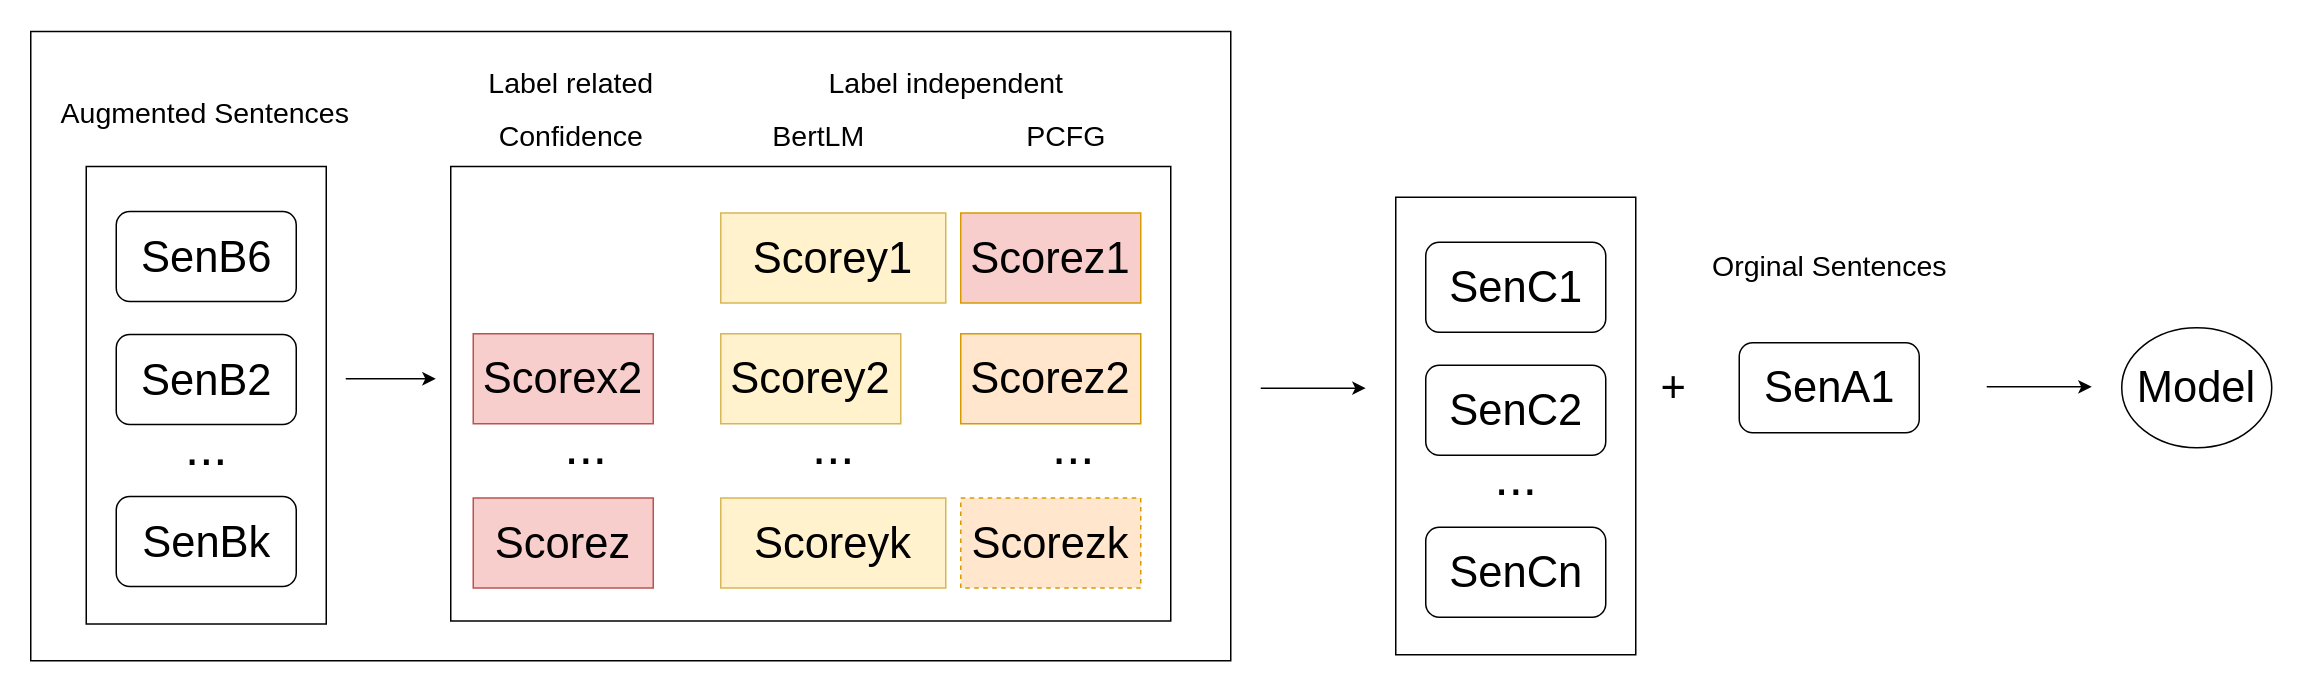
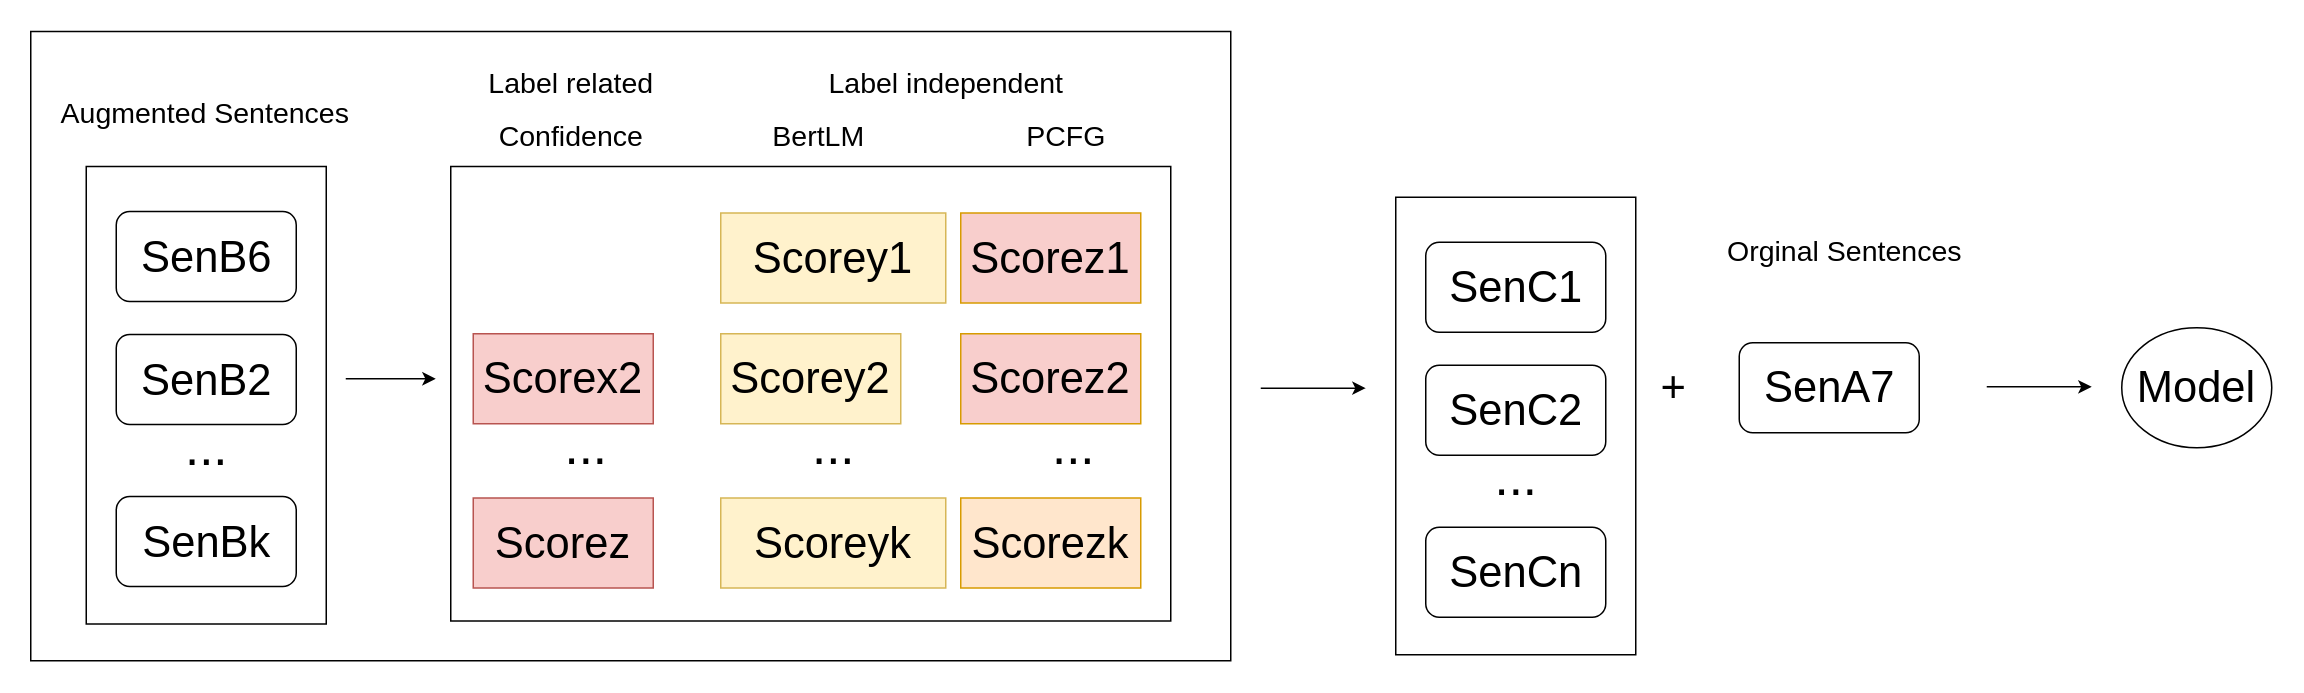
(1829, 267) -> (1844, 252)
(1051, 379) -> (1051, 379)
(1830, 388) -> (1830, 388)
(1051, 543) -> (1051, 543)
